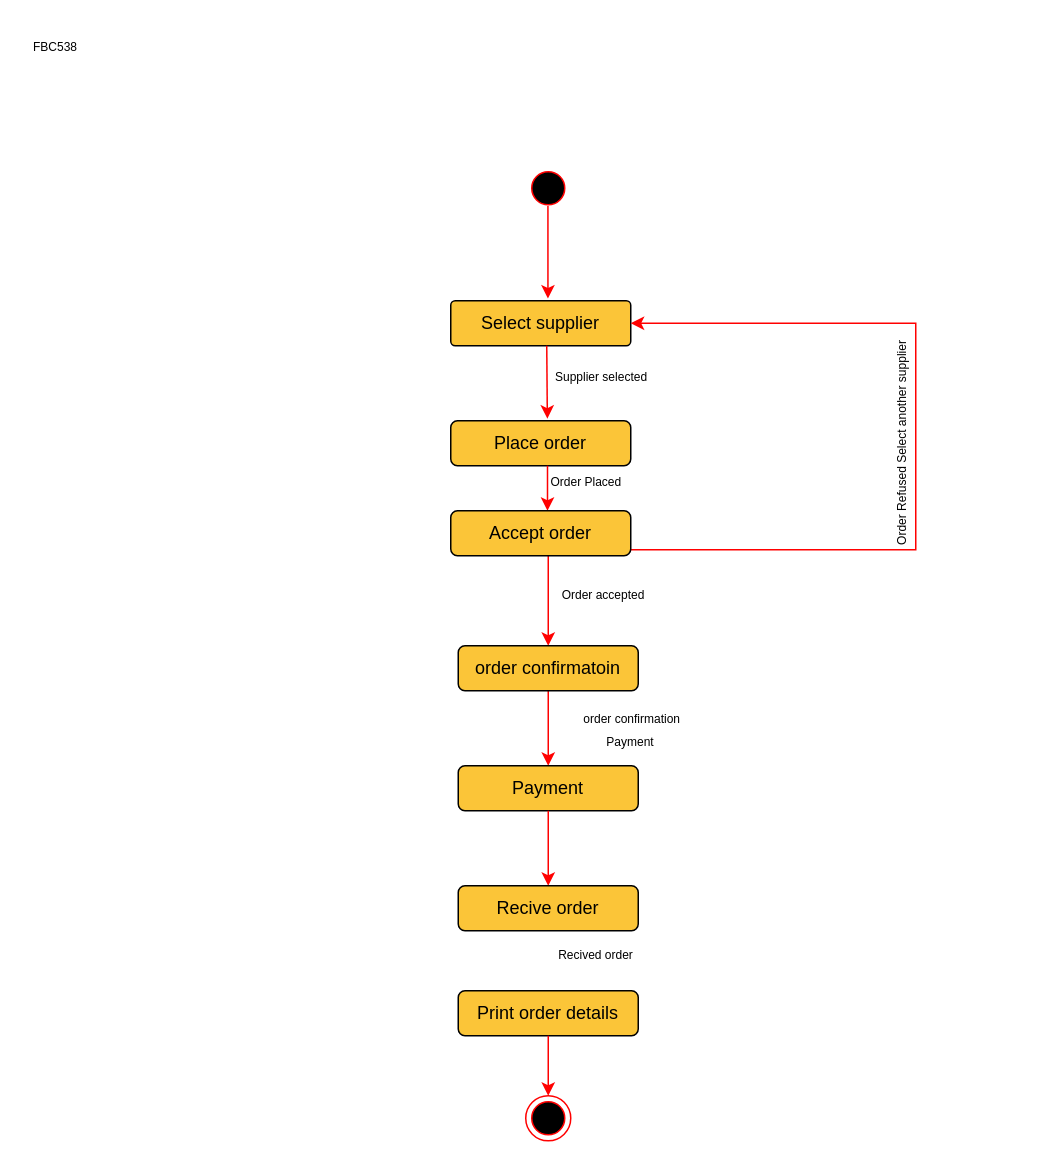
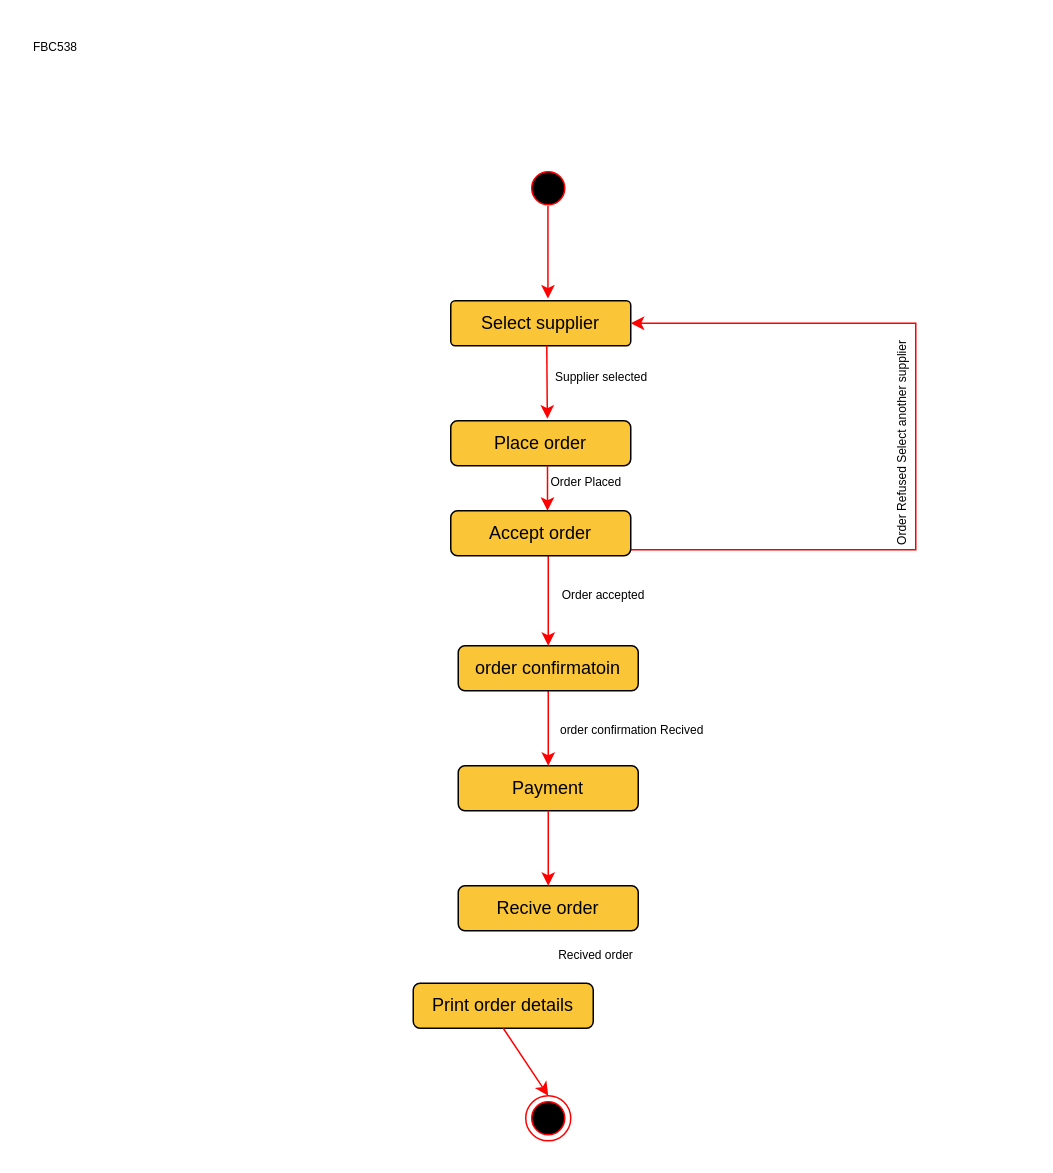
(631, 728) -> (631, 728)
(548, 1013) -> (503, 1006)
